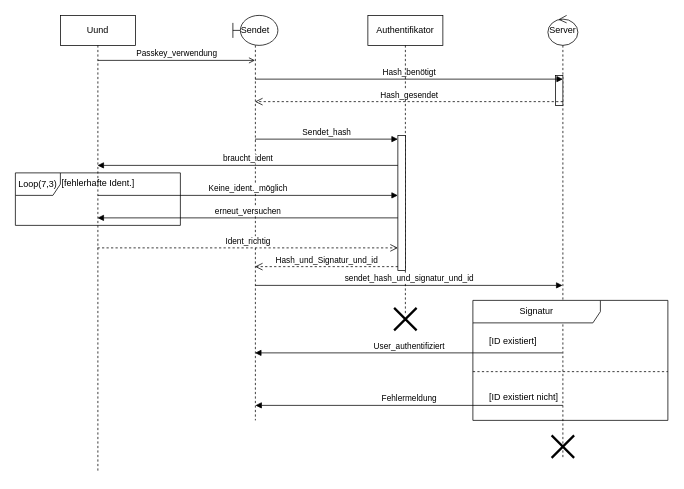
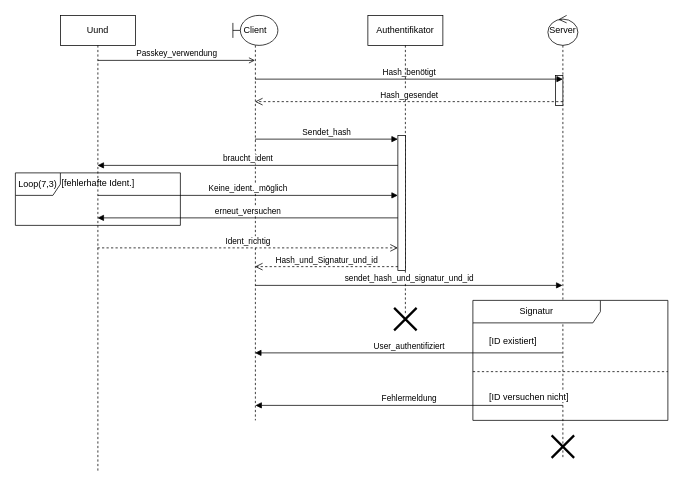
(255, 30) -> (255, 30)
(534, 397) -> (536, 397)
